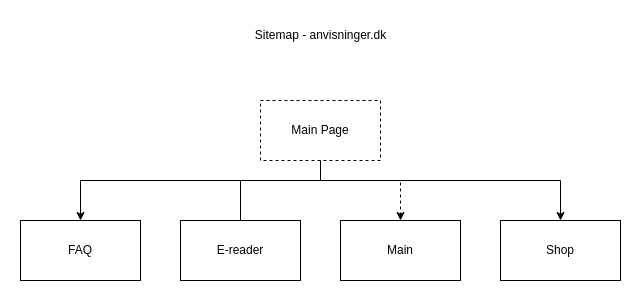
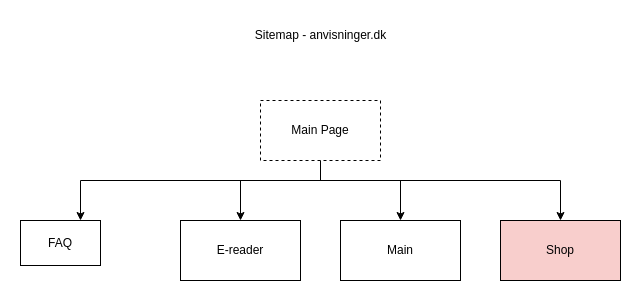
(401, 198) -> (401, 198)
(241, 215) -> (241, 212)
(81, 251) -> (61, 243)
(561, 251) -> (561, 251)
